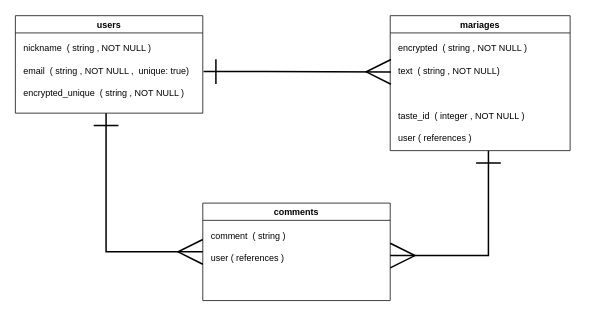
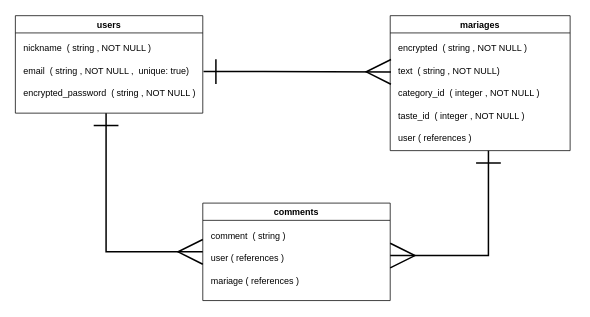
(111, 93) -> (117, 93)
none -> (480, 94)
none -> (293, 282)
